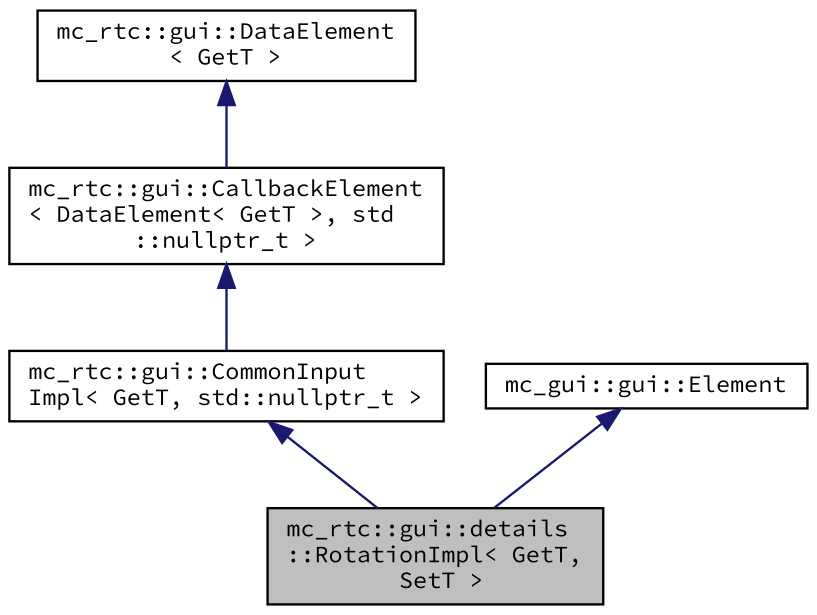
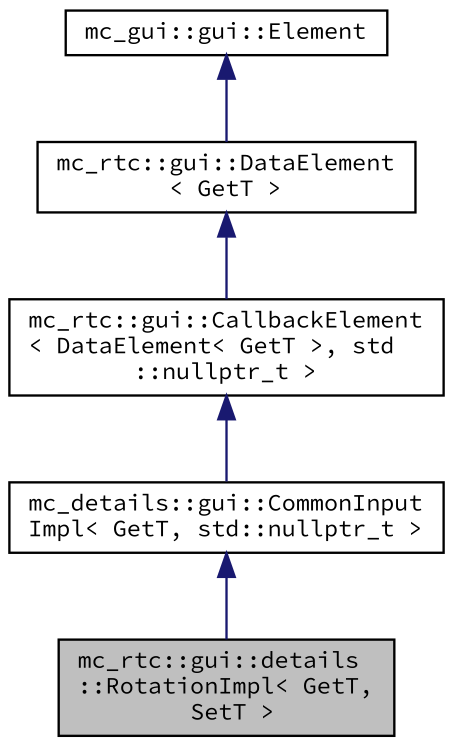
(227, 386) -> (227, 518)
(548, 466) -> (227, 111)
